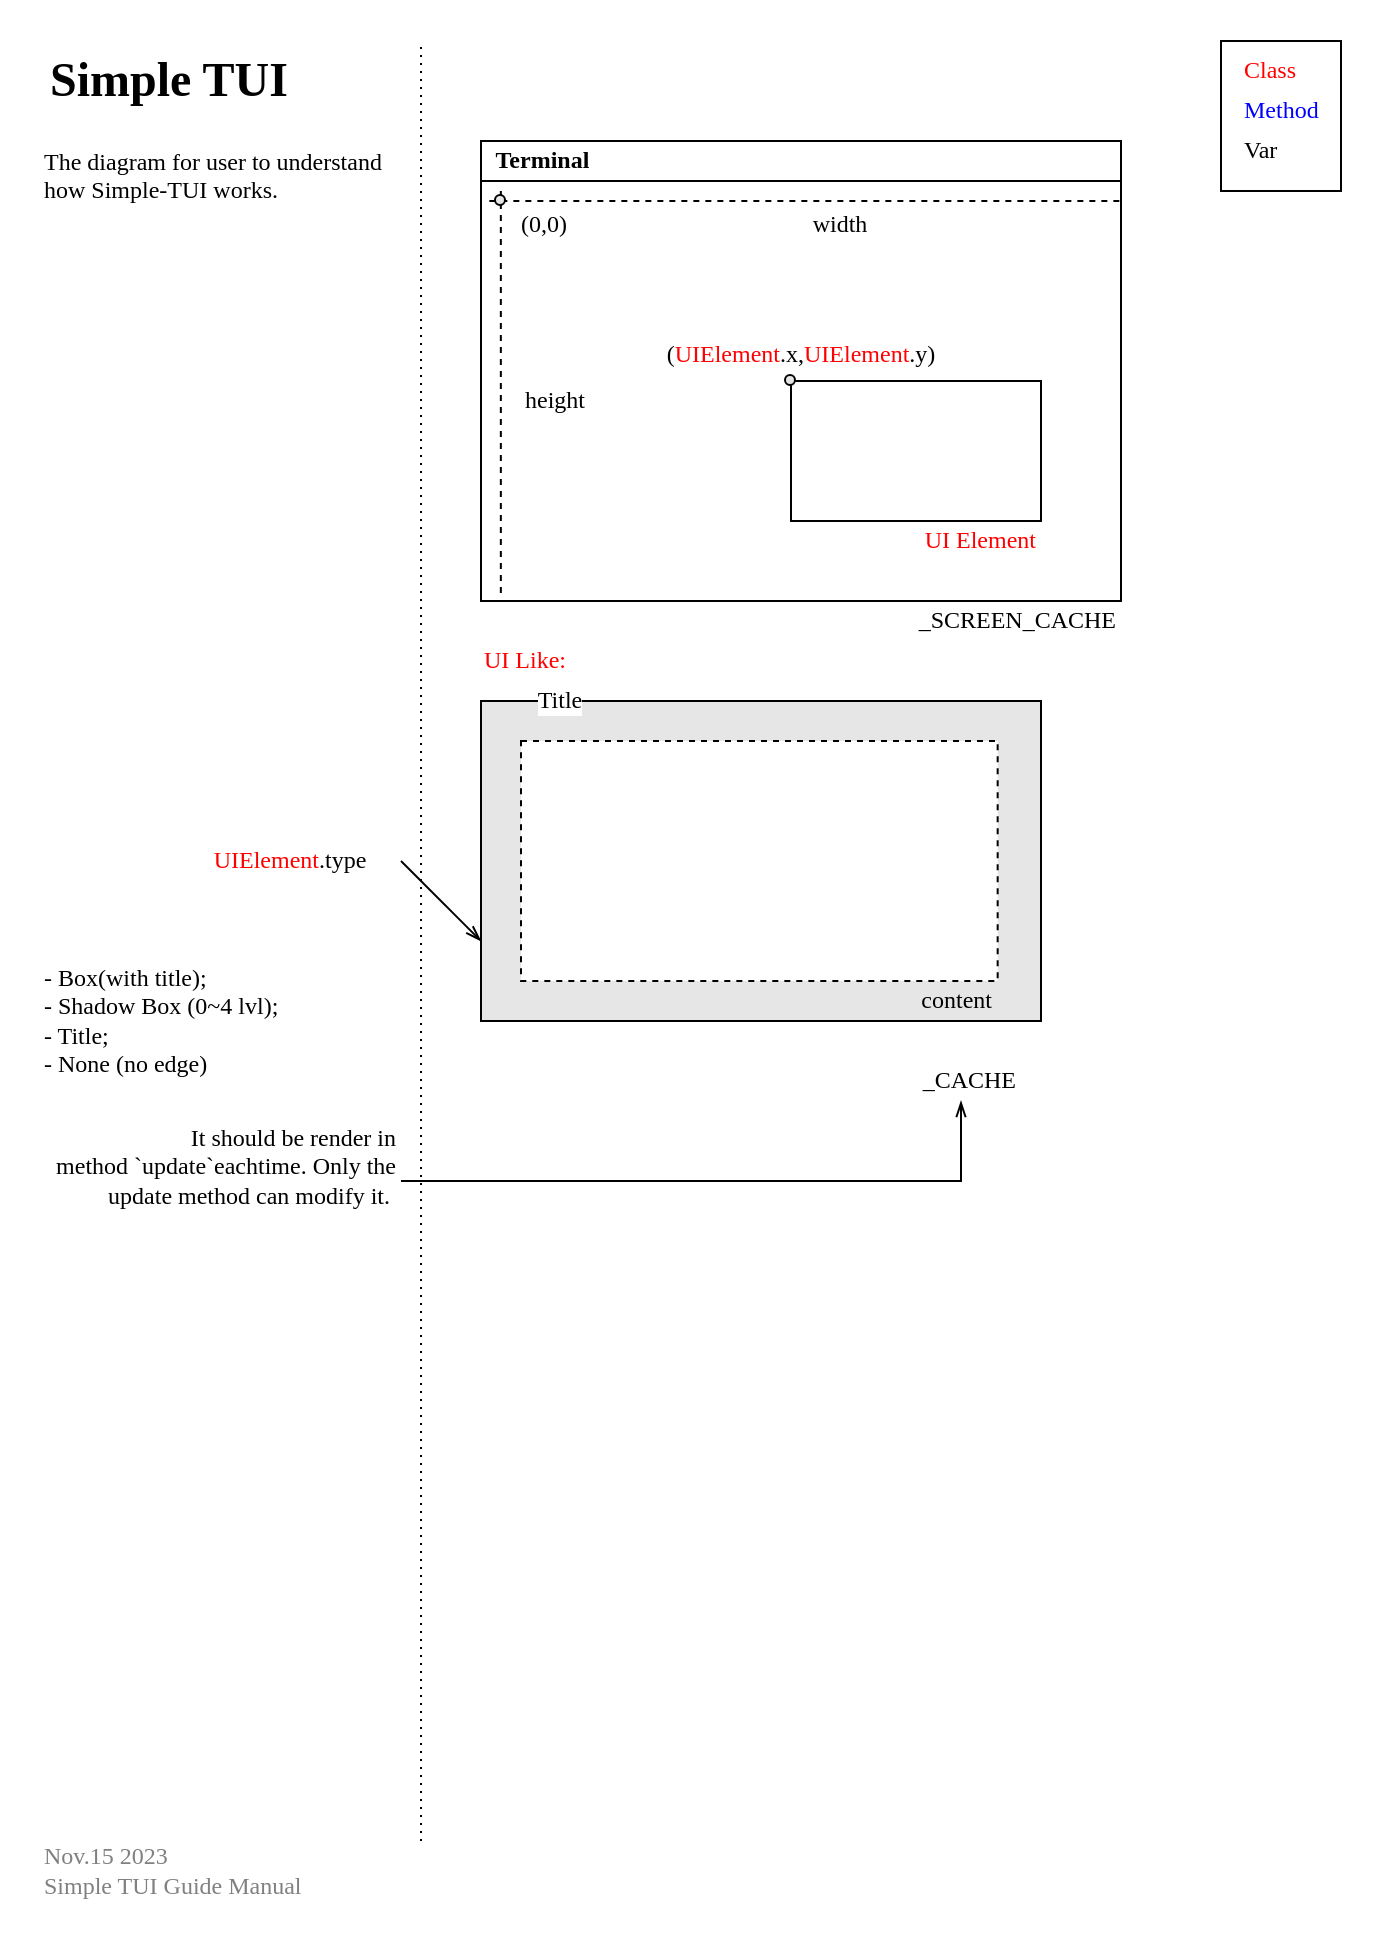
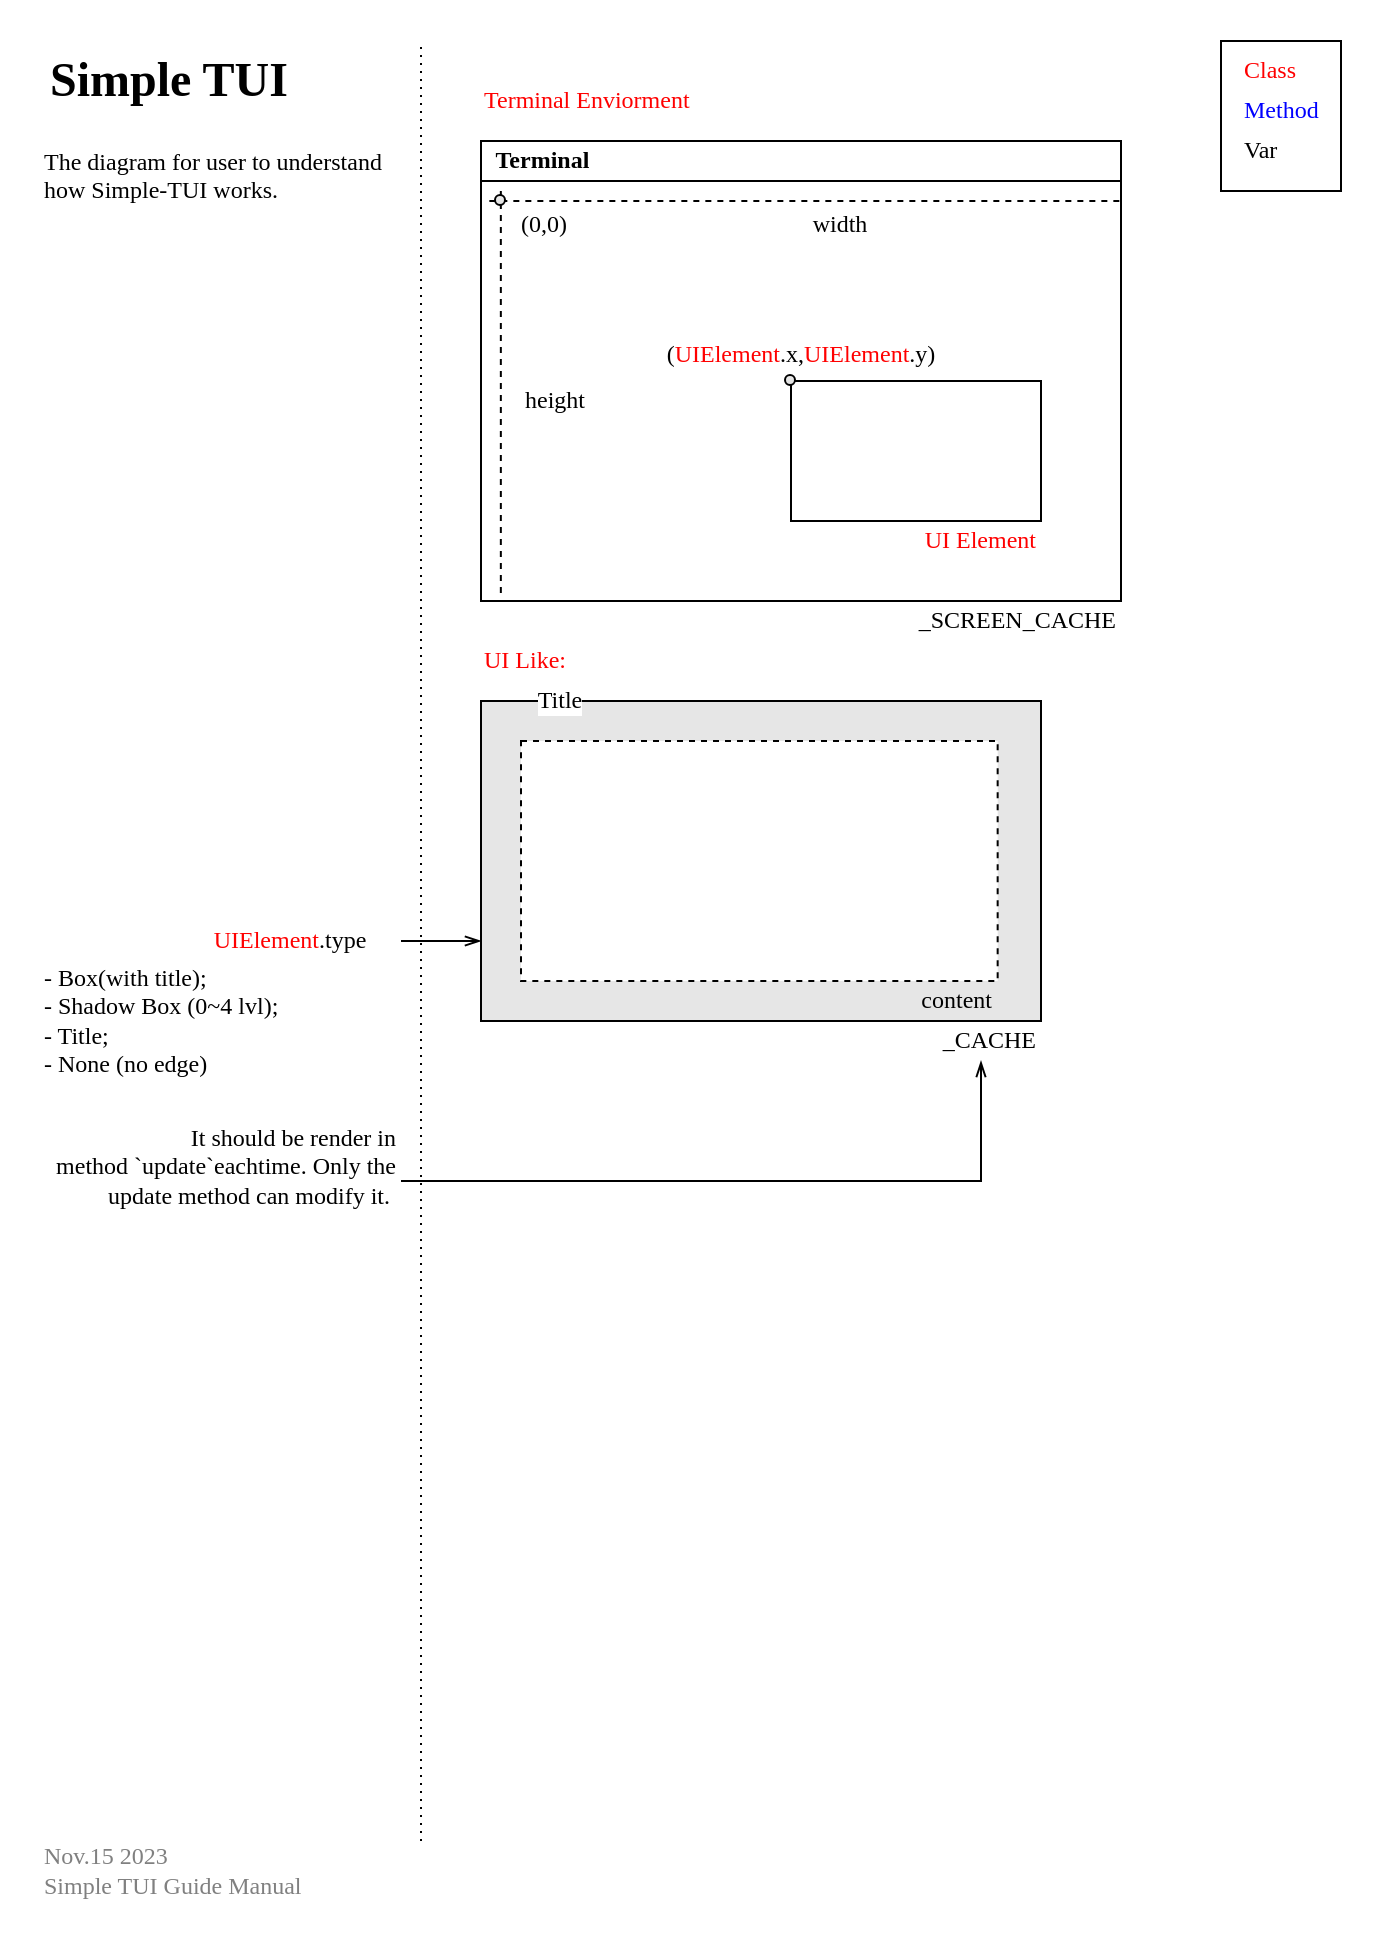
none -> (661, 101)
(291, 861) -> (291, 941)
(961, 1081) -> (981, 1041)
